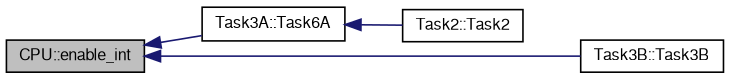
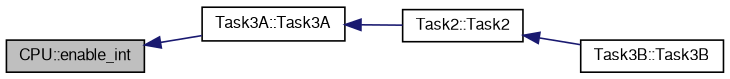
(274, 24) -> (274, 24)
(371, 56) -> (560, 41)
